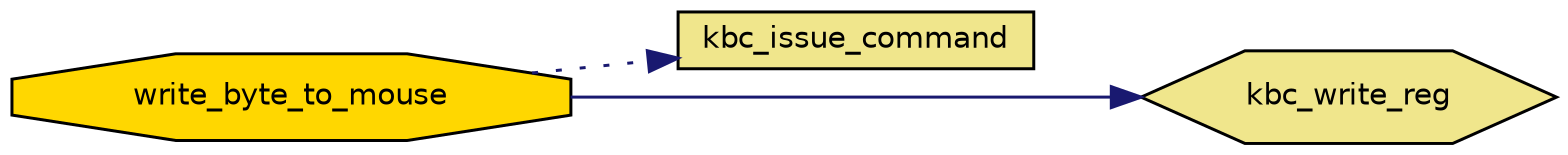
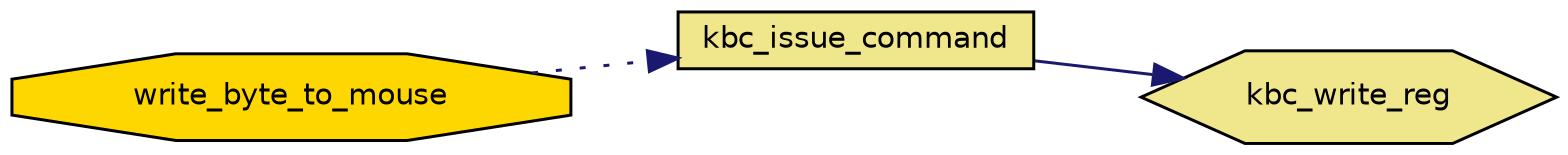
(841, 97) -> (1094, 68)
